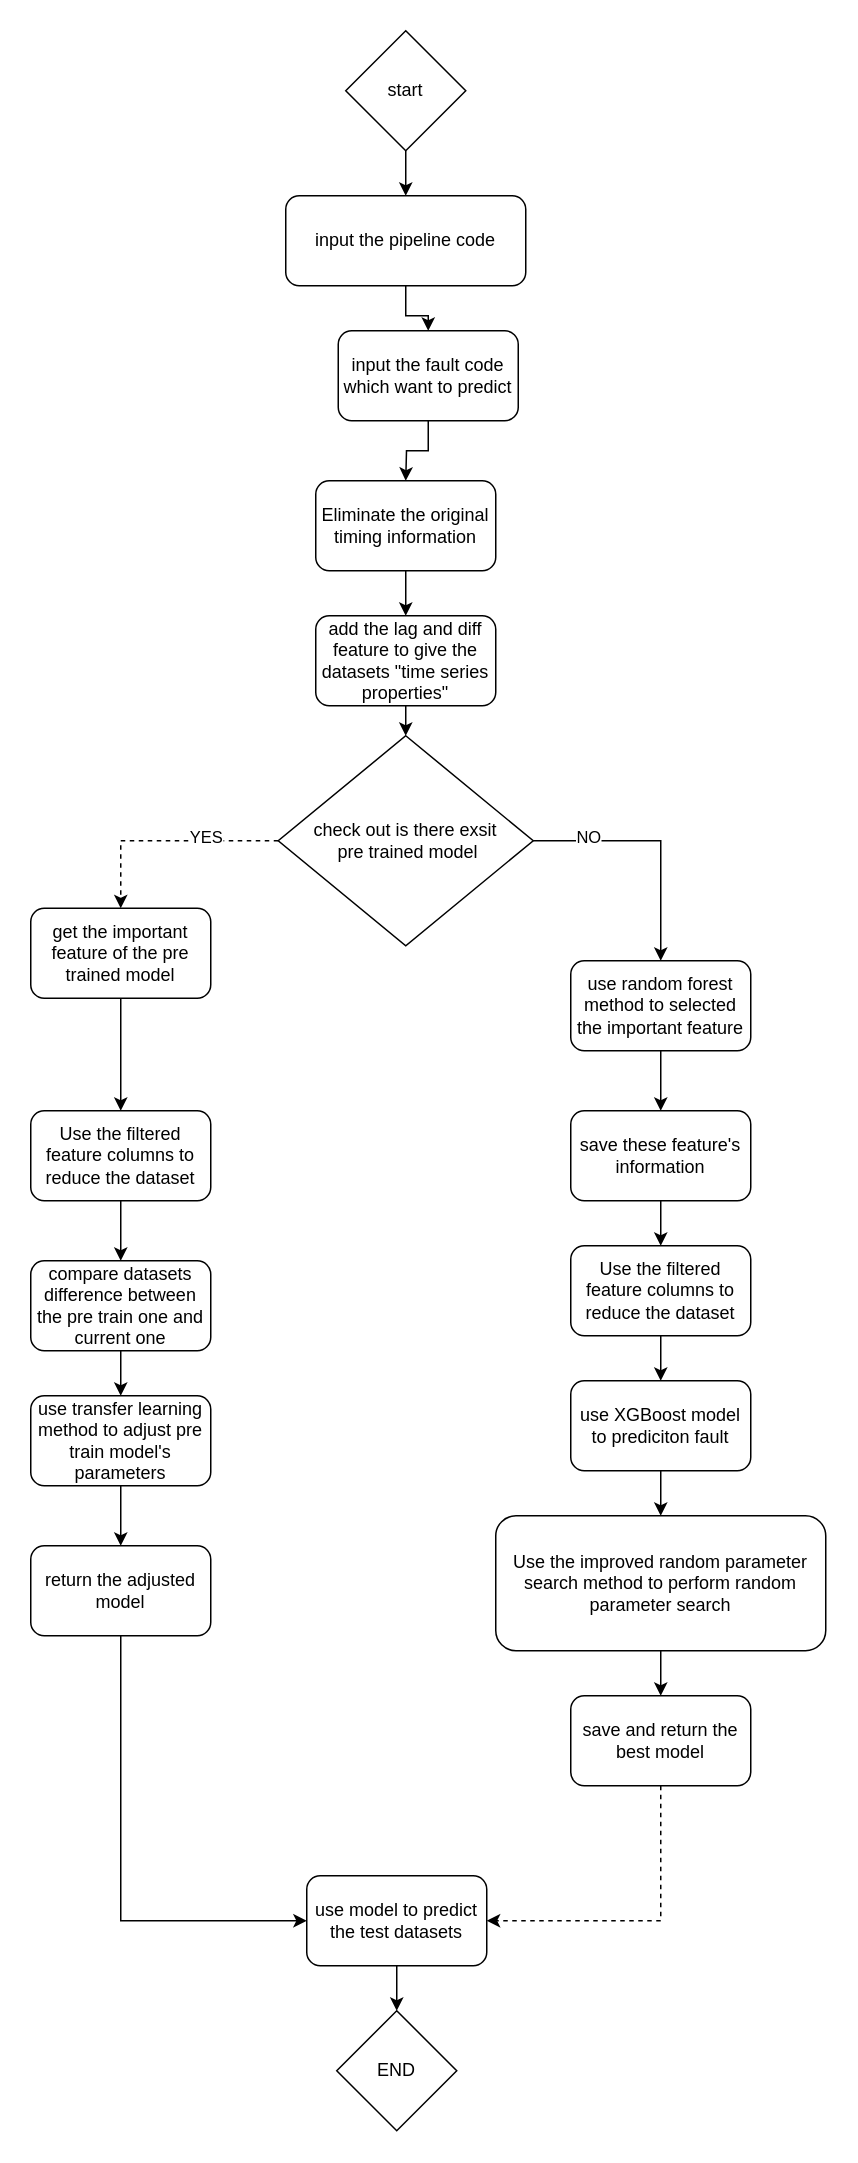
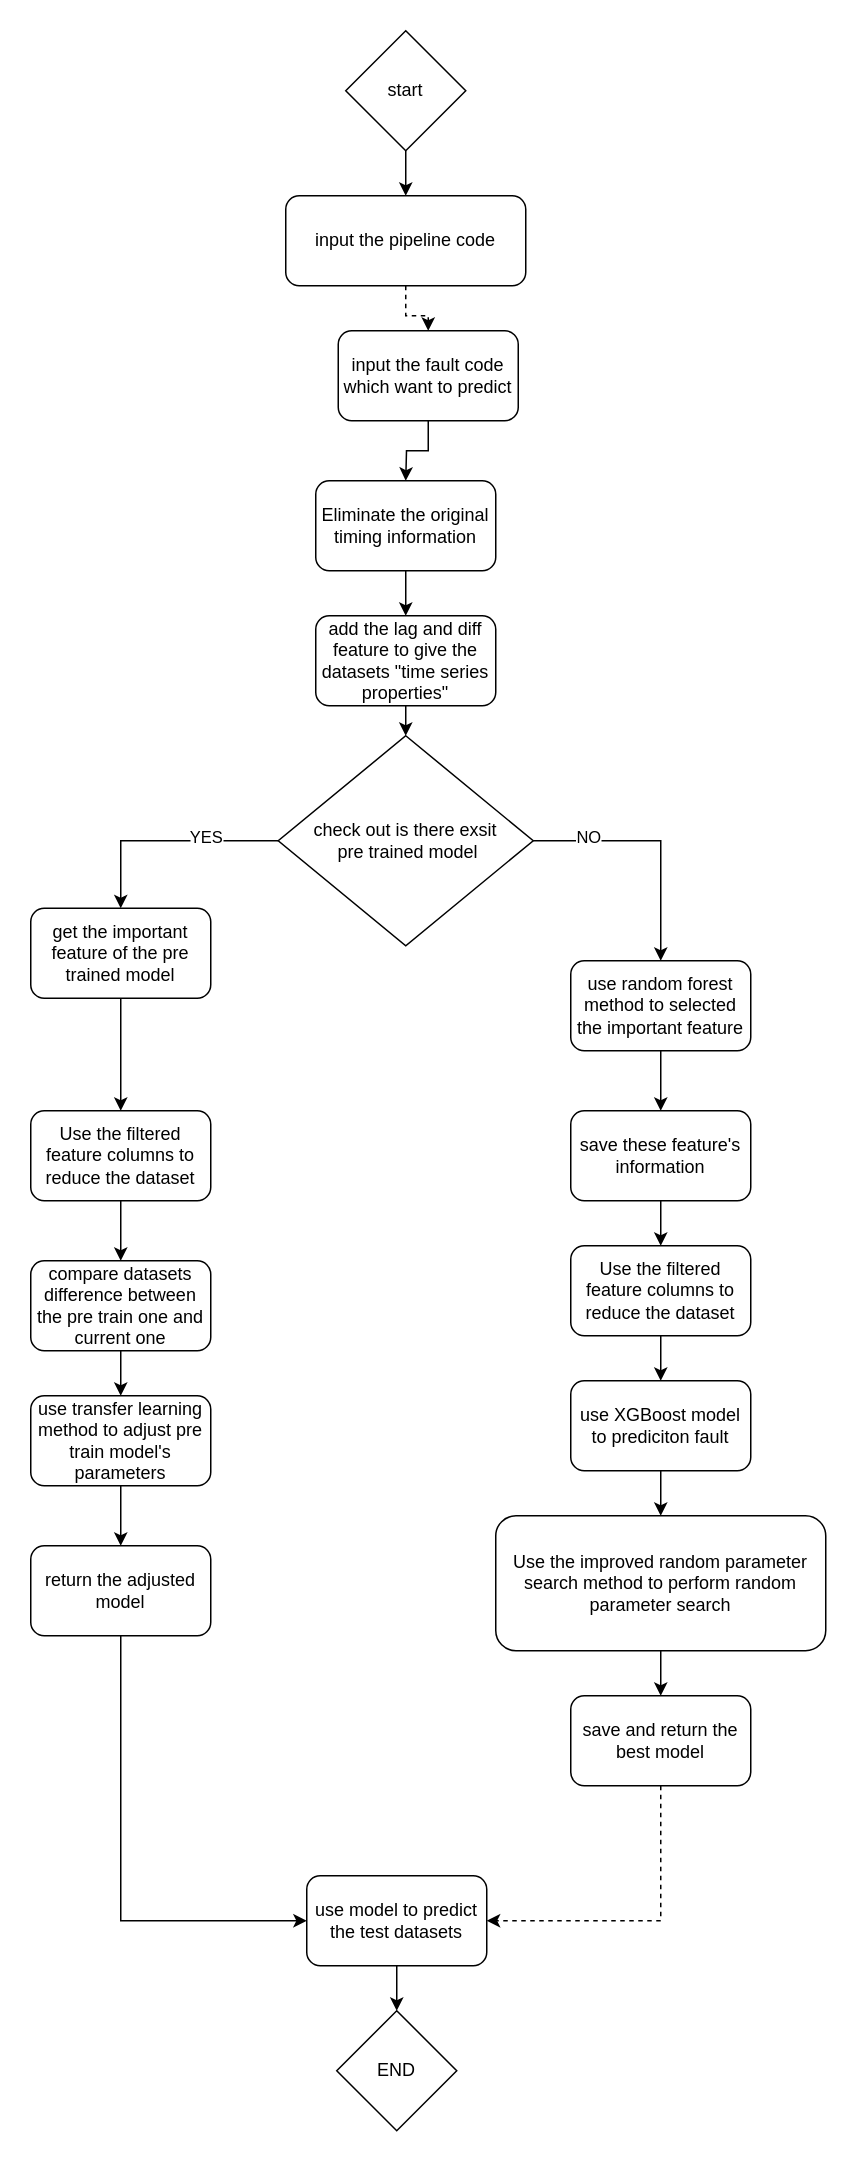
(406, 314) -> (406, 314)
(128, 841) -> (128, 841)
